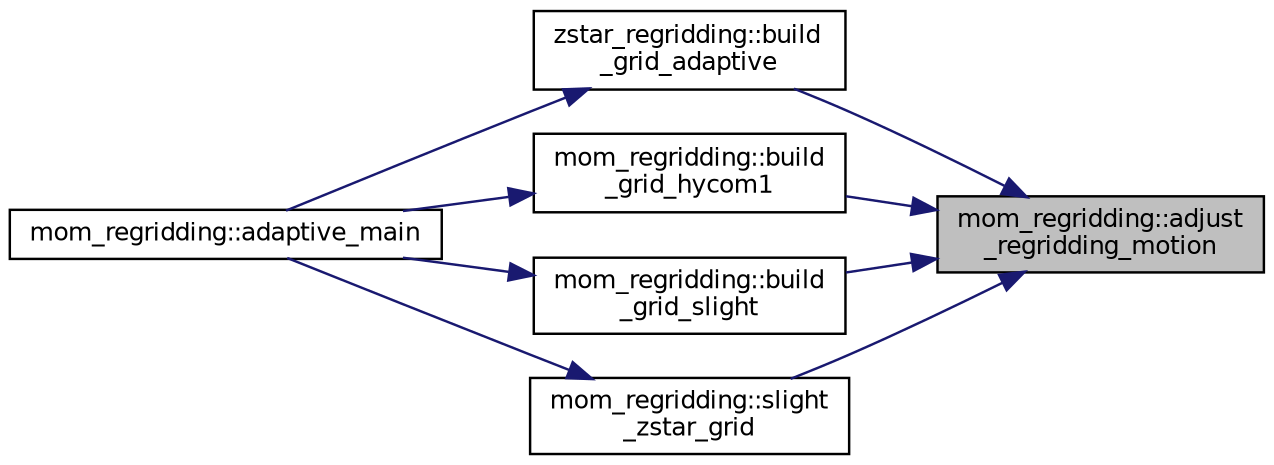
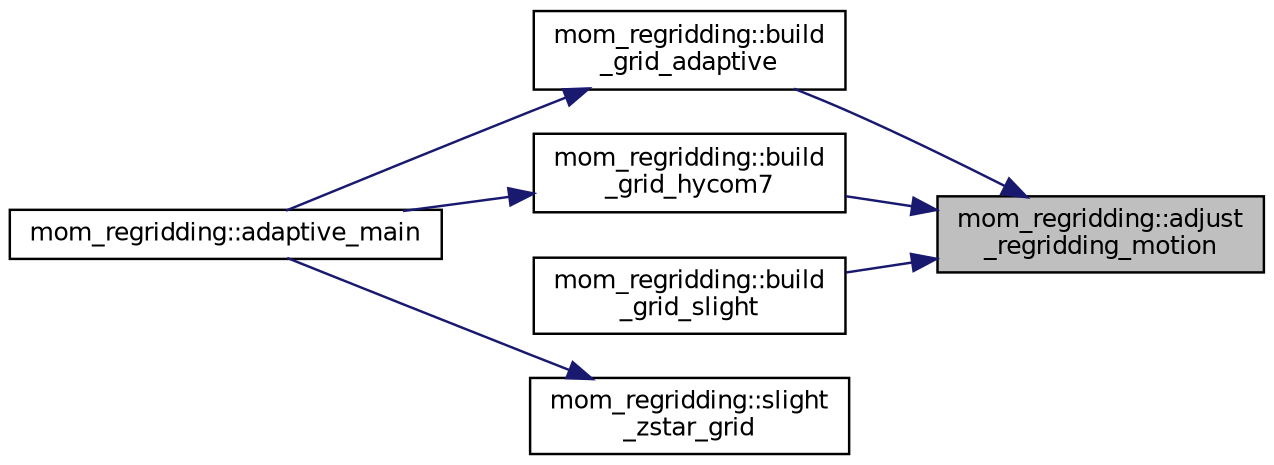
(690, 50) -> (690, 50)
(690, 173) -> (690, 173)
(456, 265) -> none
(897, 333) -> none
